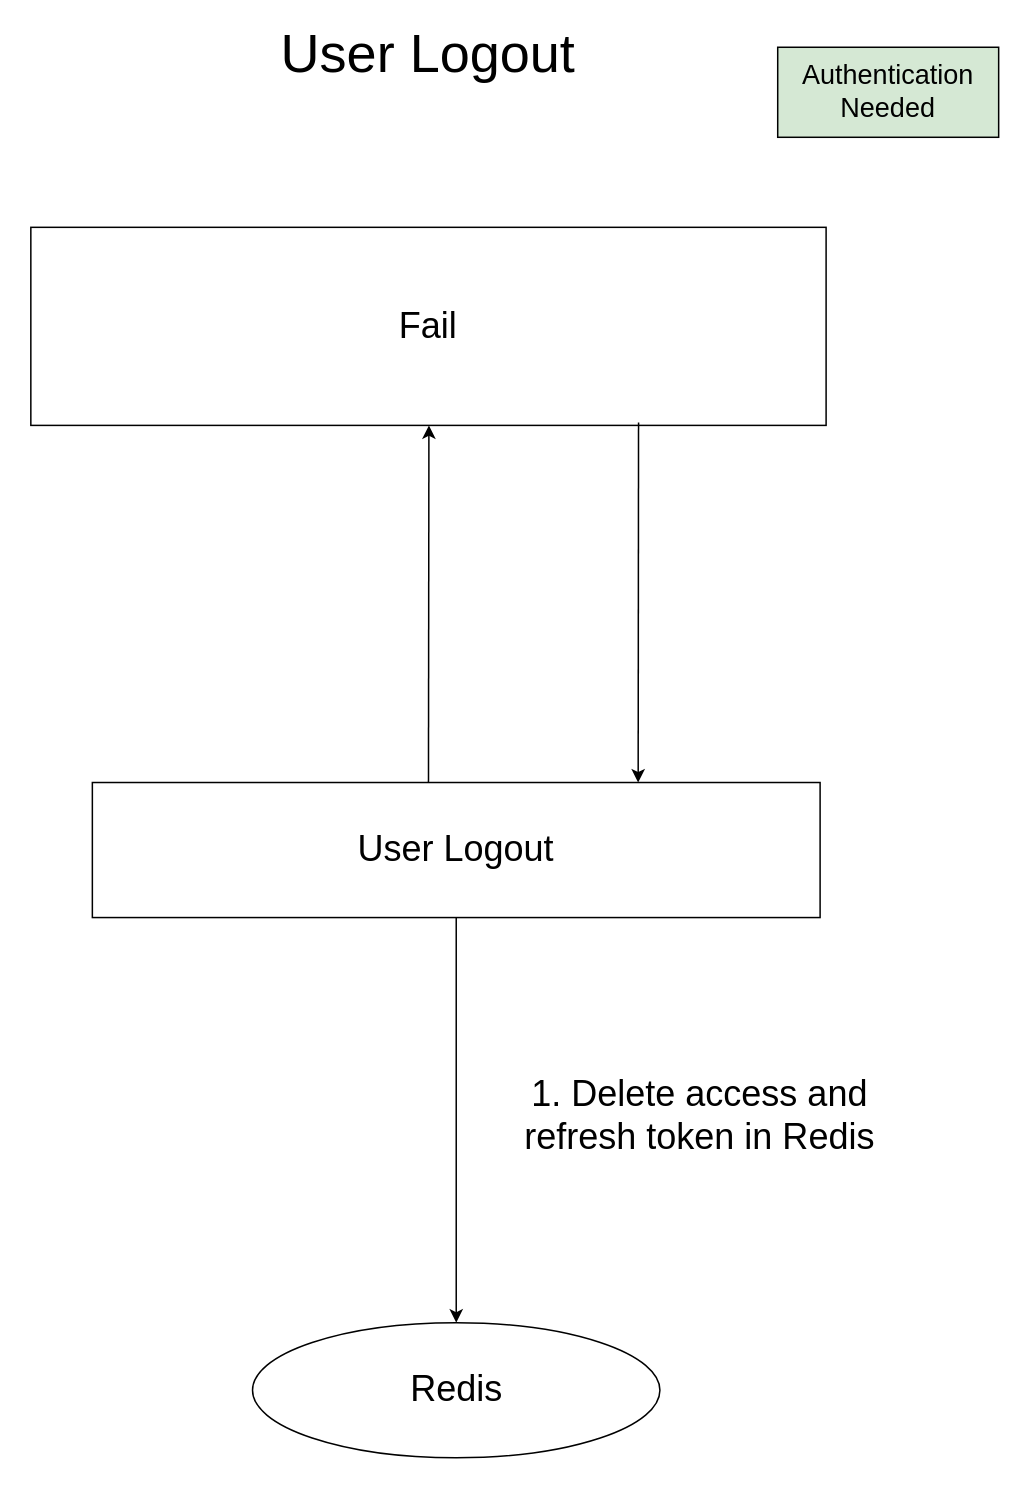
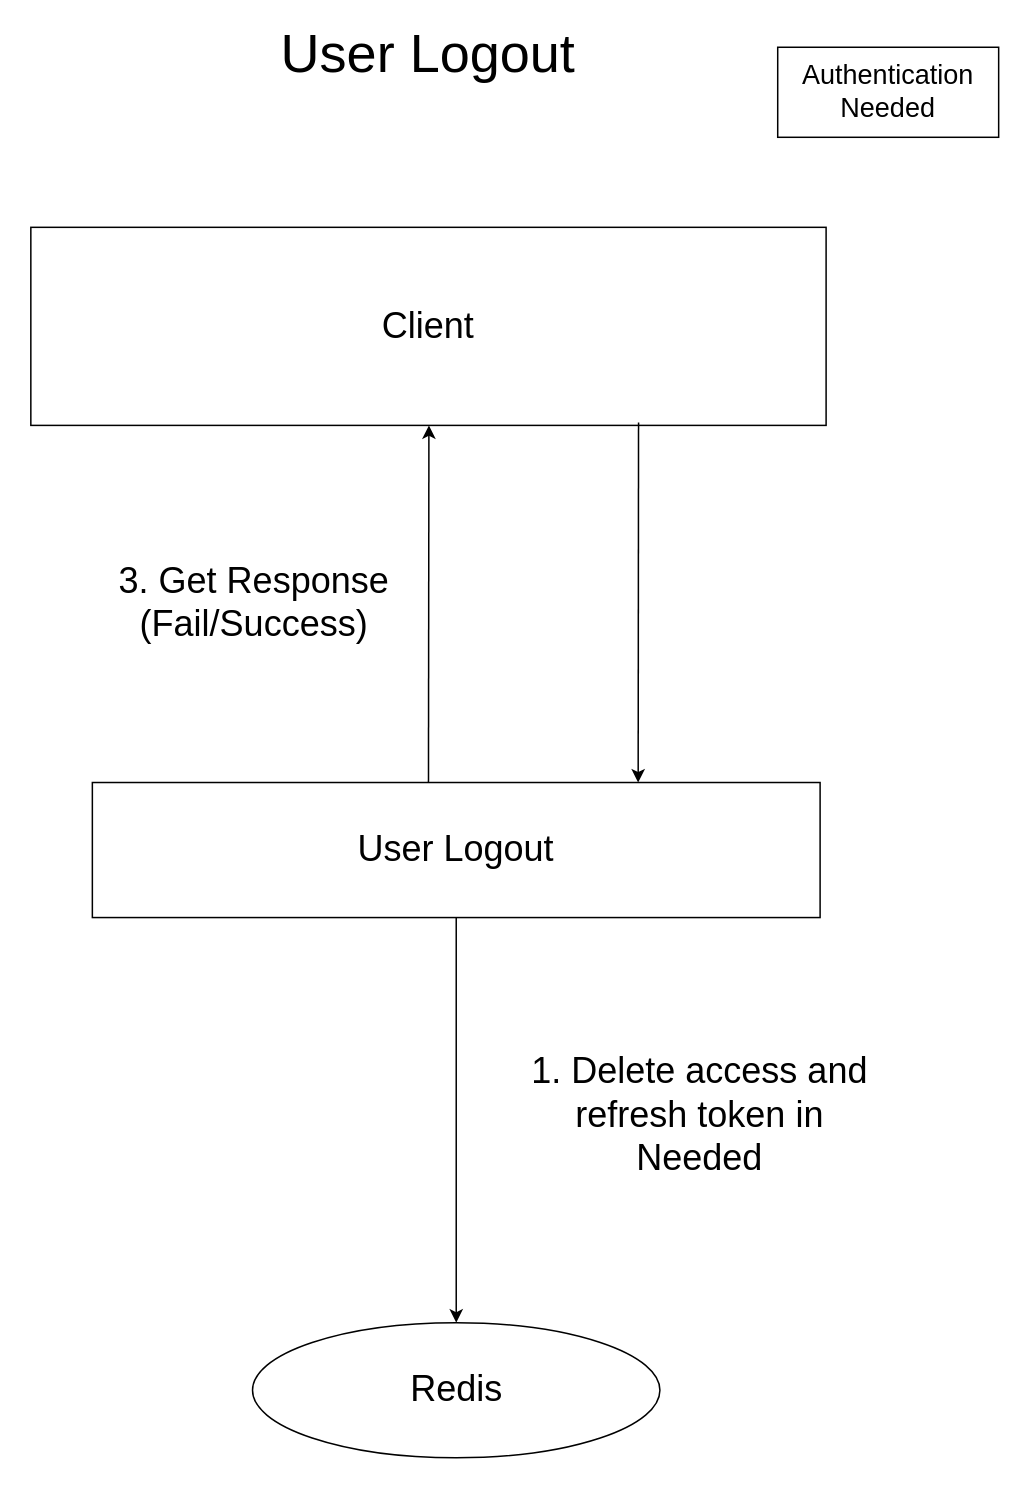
(888, 92) -> (888, 92)
(428, 326) -> (428, 326)
none -> (254, 602)
(700, 1115) -> (700, 1115)
